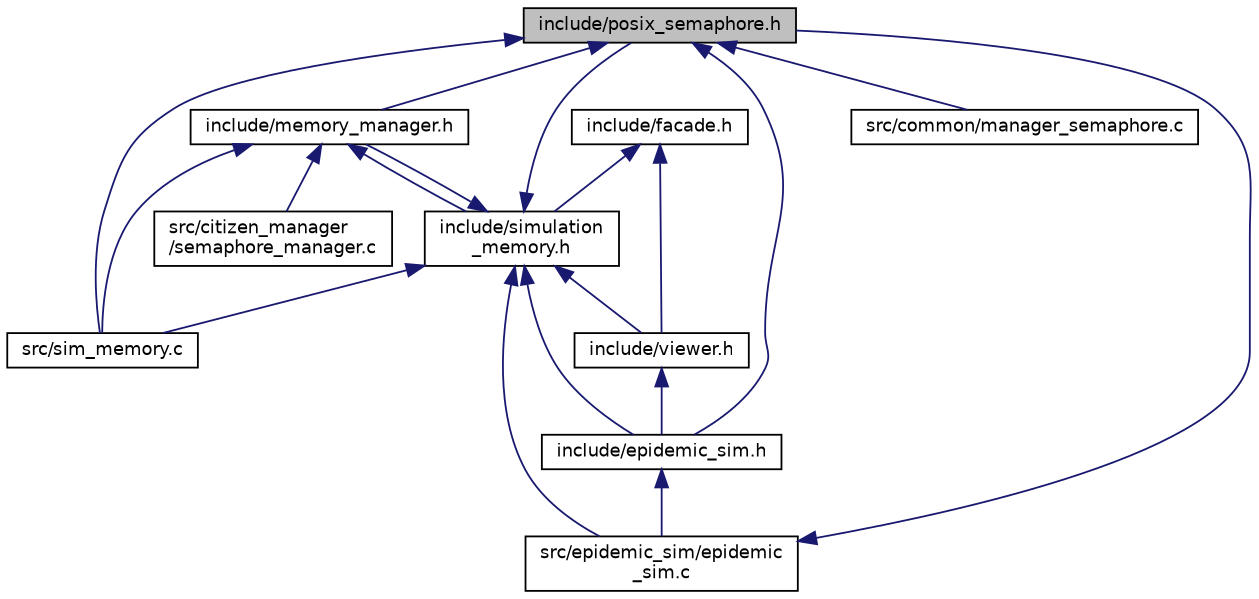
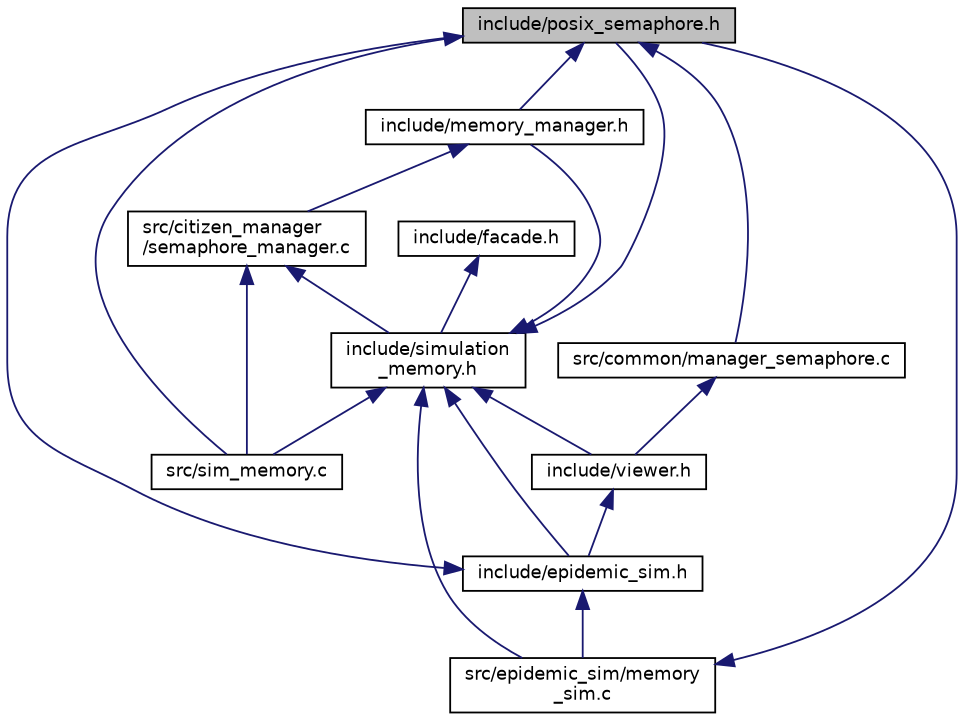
(415, 184) -> (346, 305)
(133, 216) -> (247, 369)
(775, 247) -> (7, 293)
(661, 248) -> (669, 423)
(662, 564) -> (583, 685)
